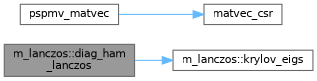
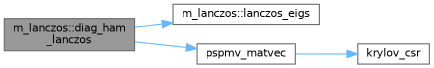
(243, 14) -> (394, 54)
none -> (160, 45)
(243, 60) -> (246, 14)
